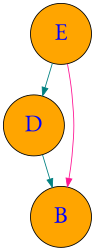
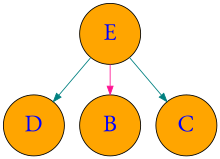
none -> (186, 125)
(46, 167) -> none
